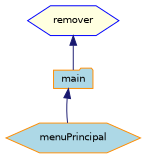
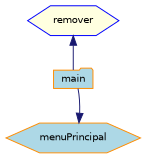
(67, 111) -> (80, 101)
